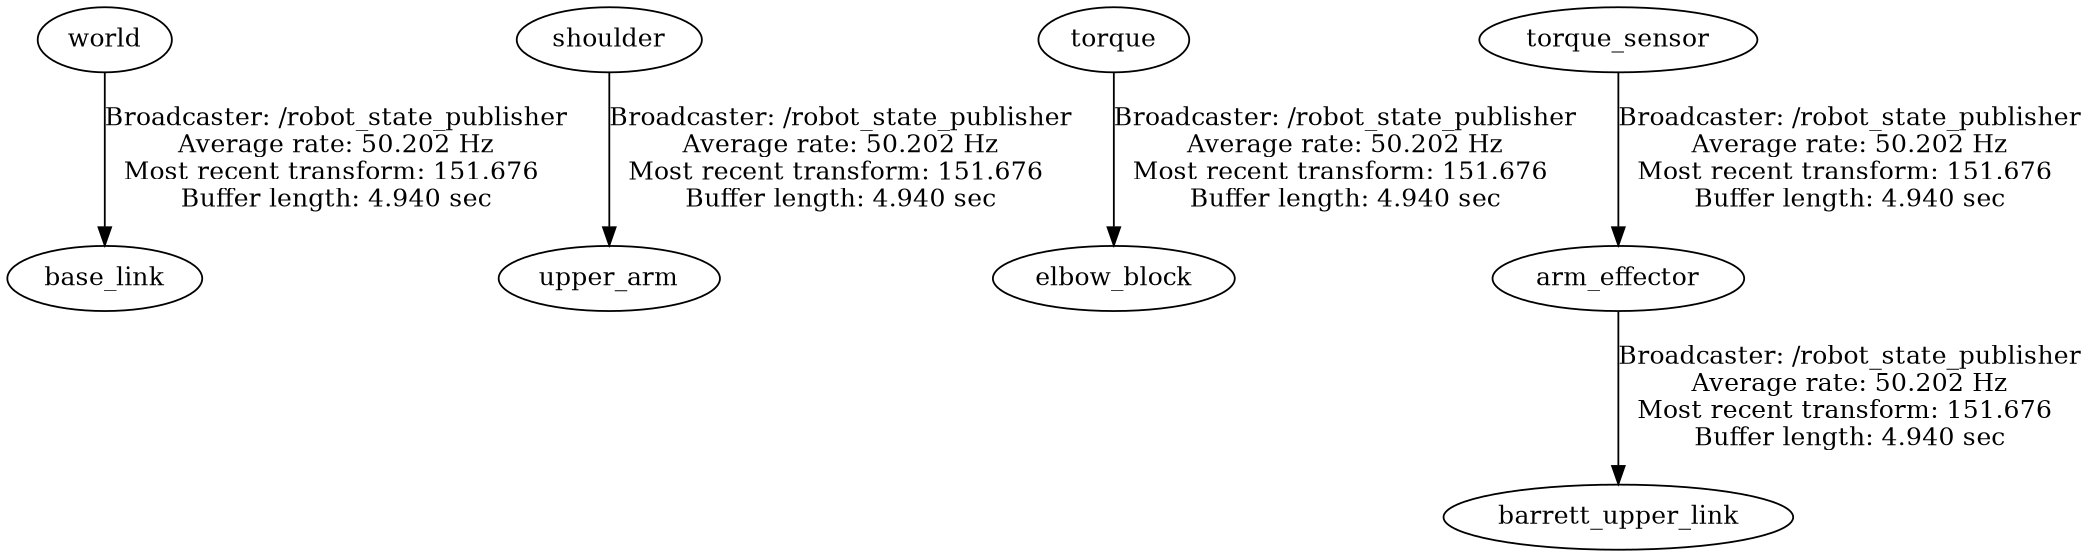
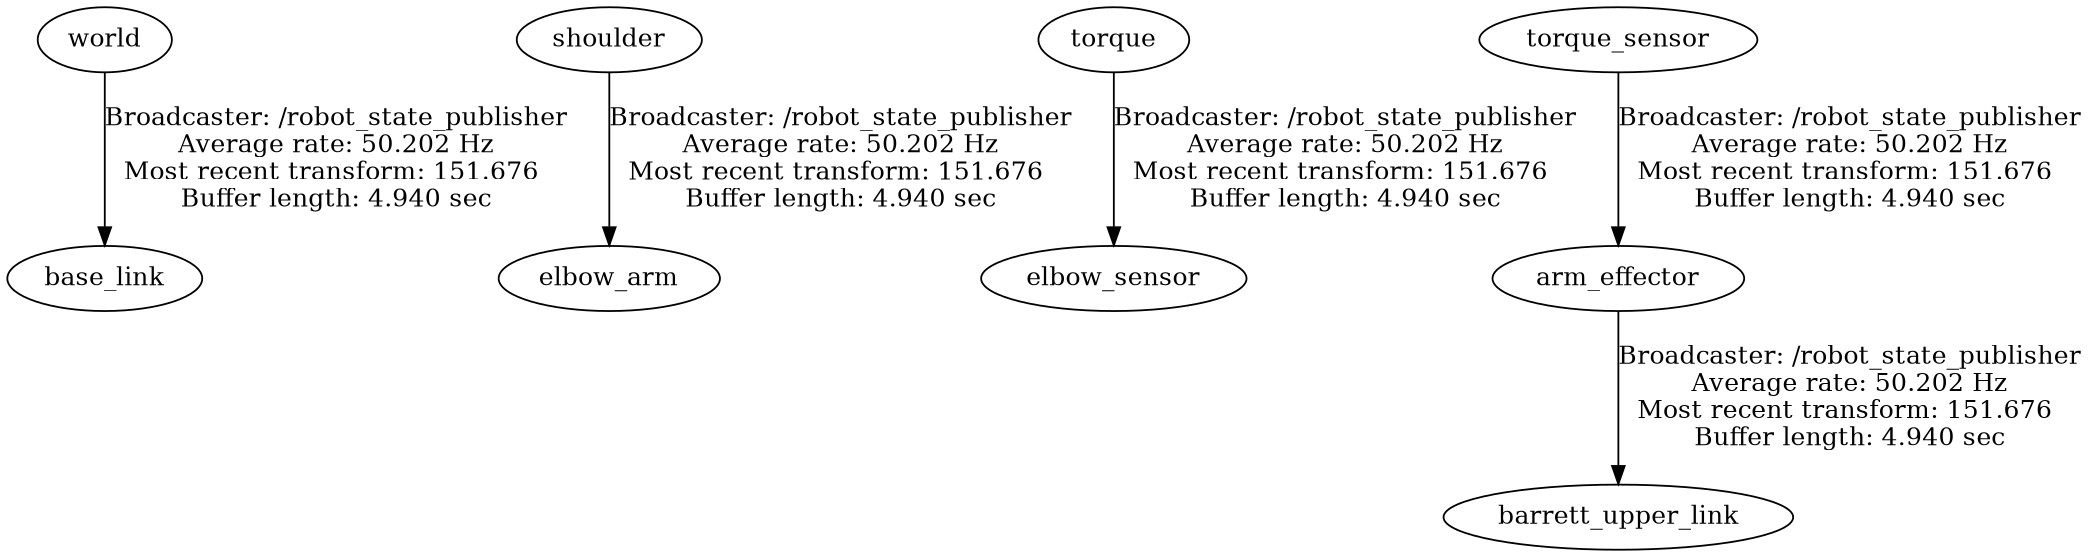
(609, 278) -> (609, 278)
(1114, 278) -> (1114, 278)
